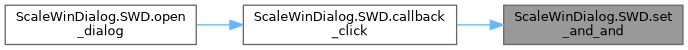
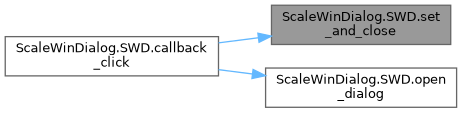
(213, 25) -> (235, 72)
(593, 25) -> (361, 25)
